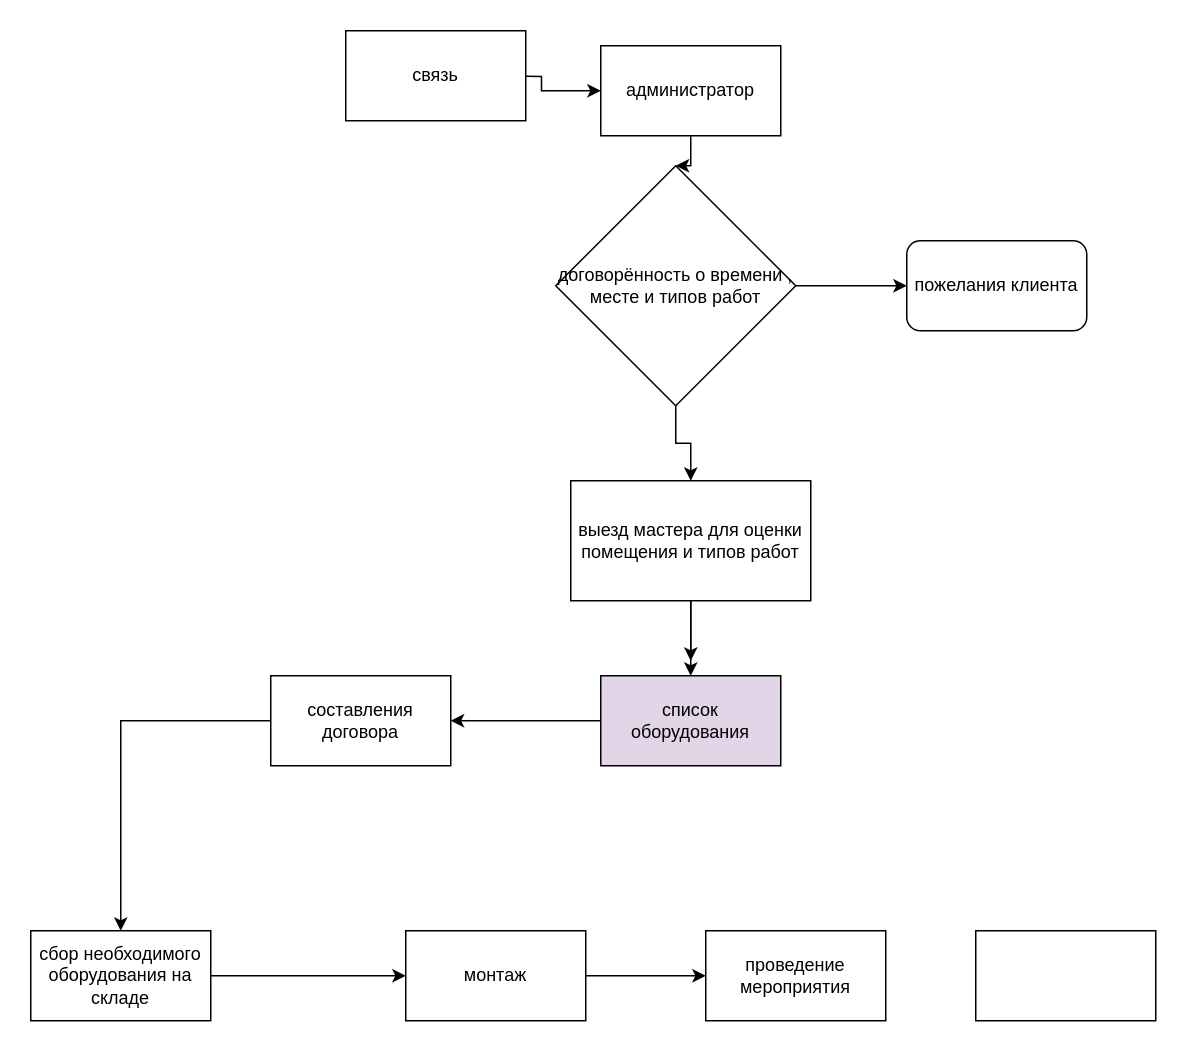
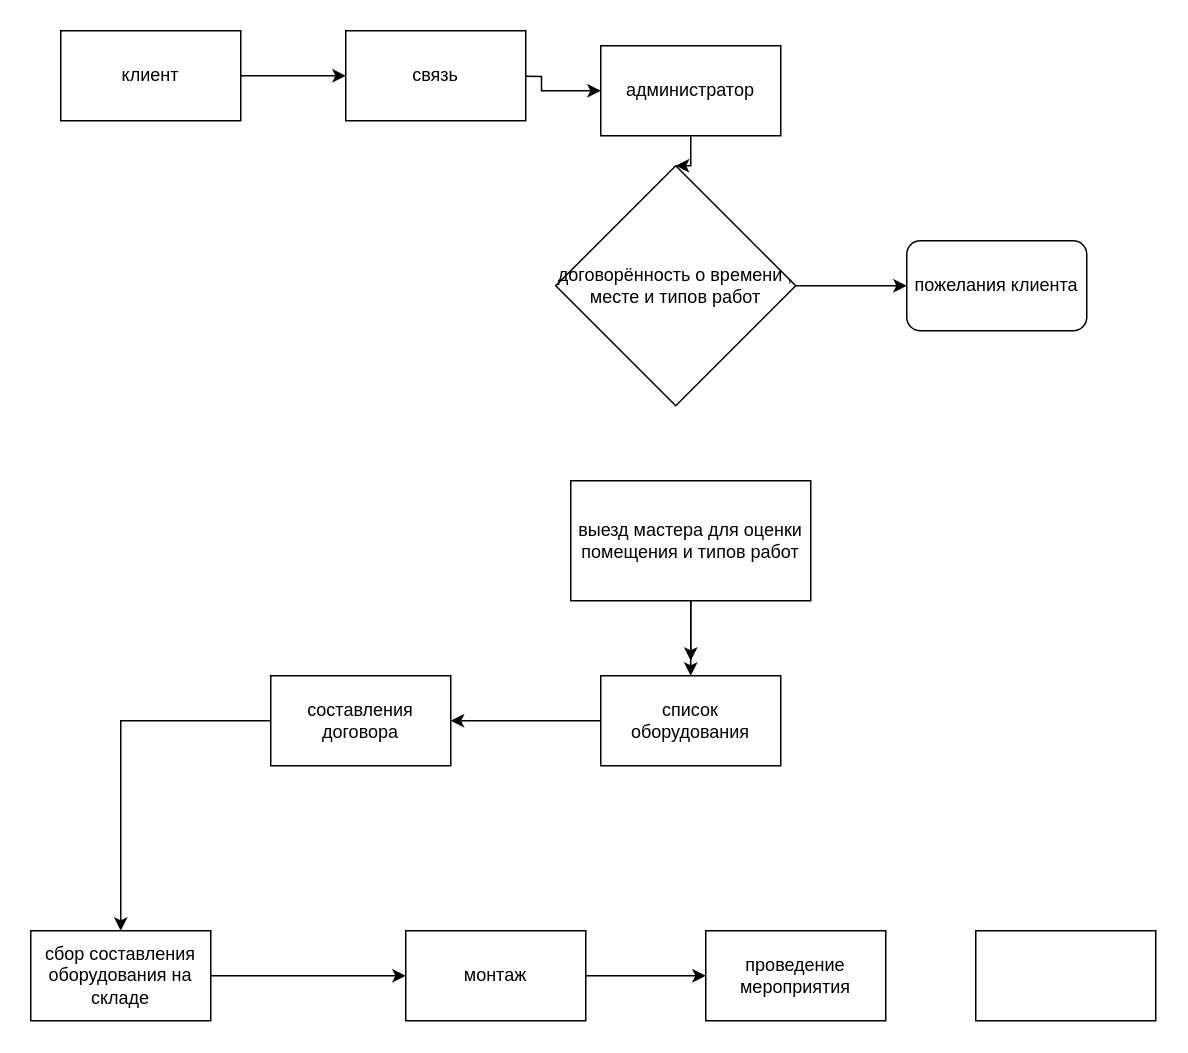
none -> (151, 76)
none -> (288, 76)
(678, 443) -> none
(691, 721) -> (691, 721)
(121, 976) -> (121, 976)
